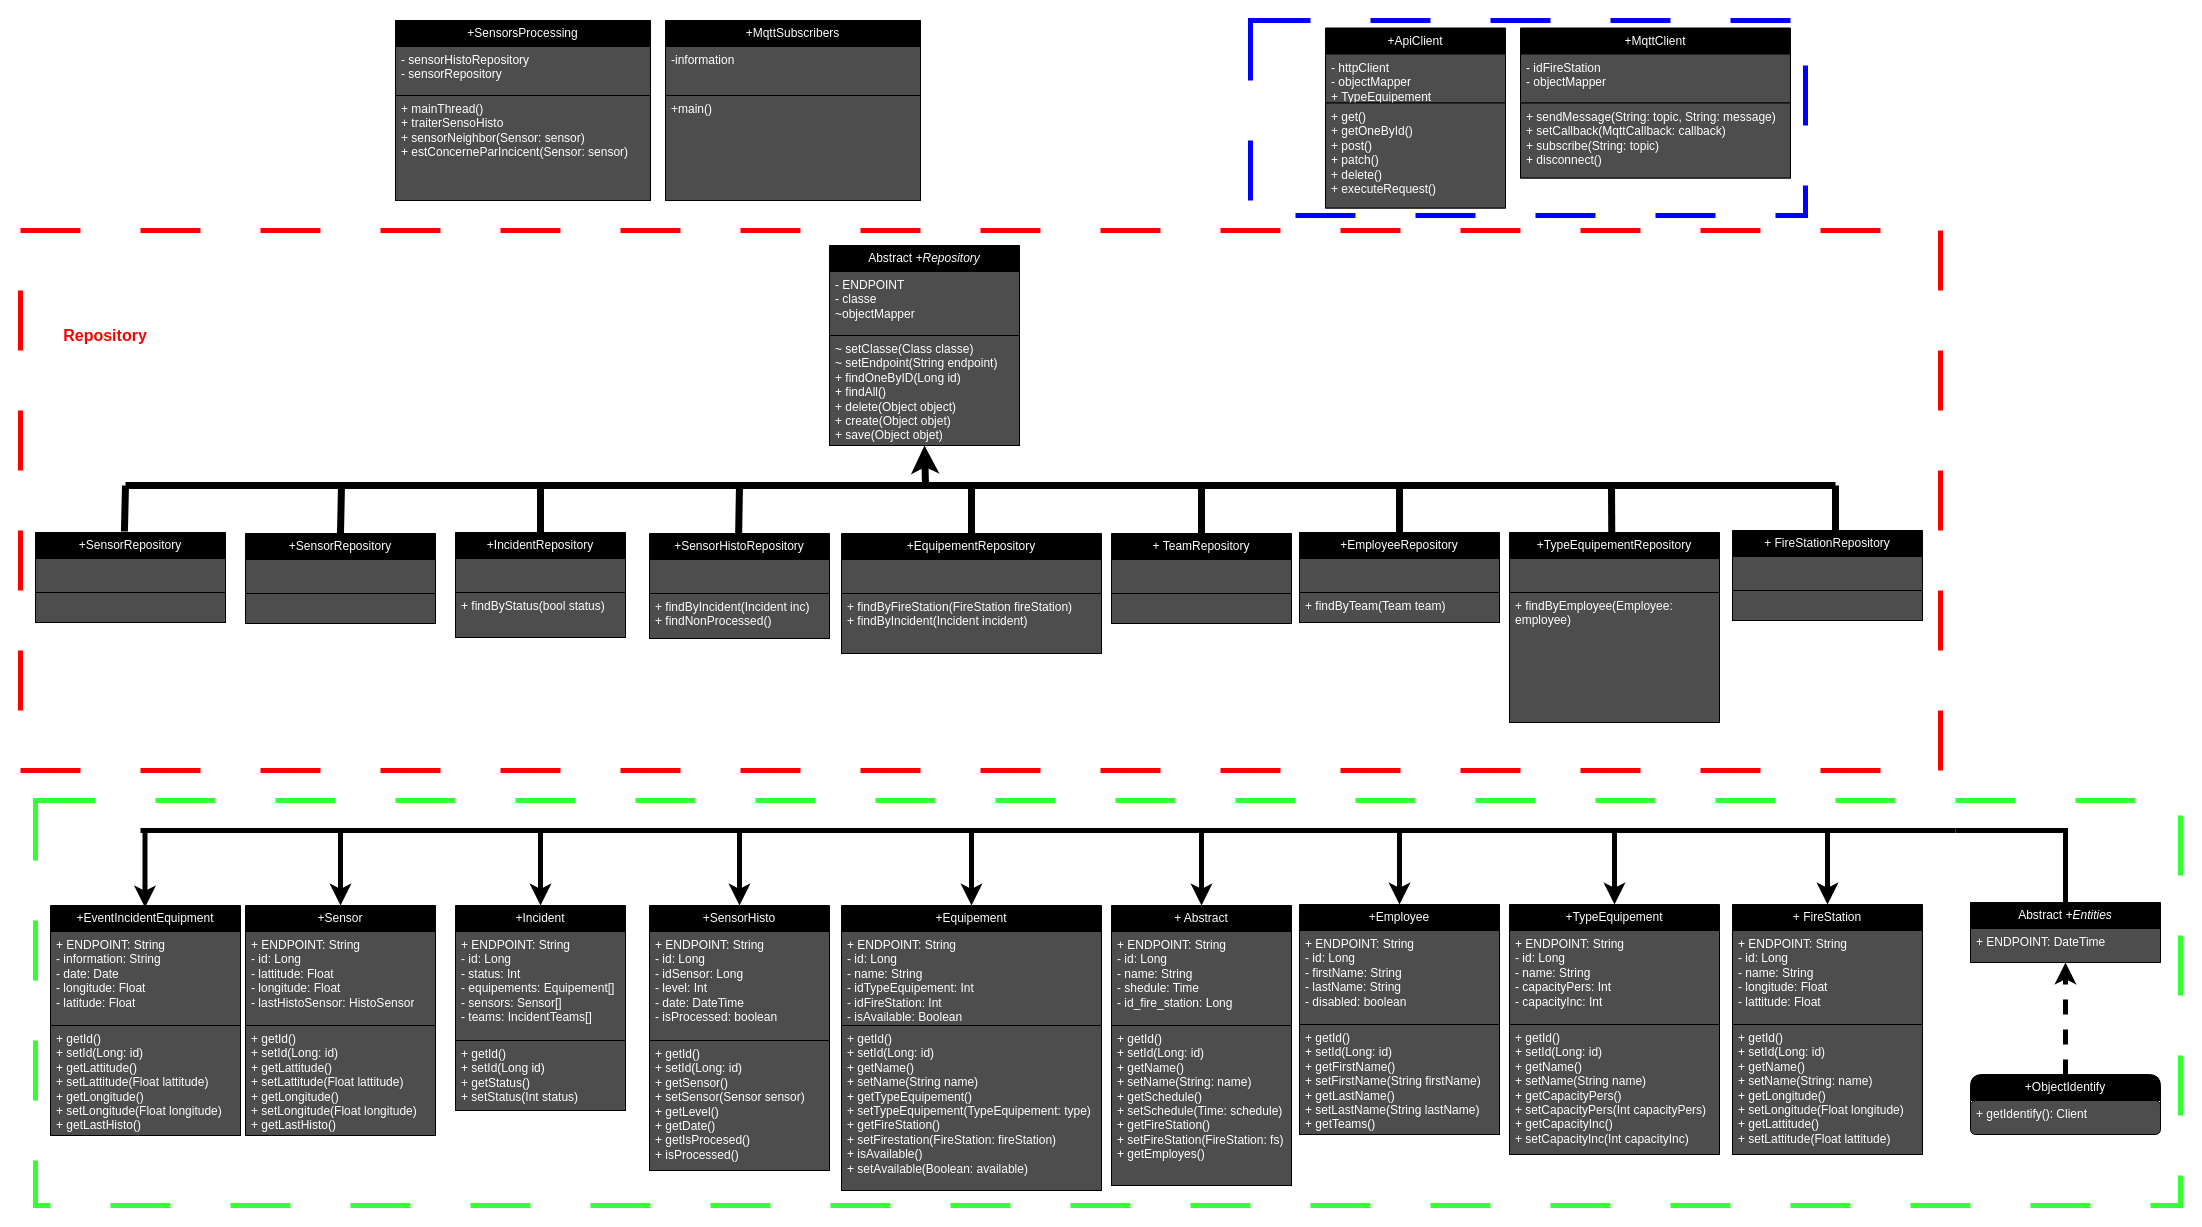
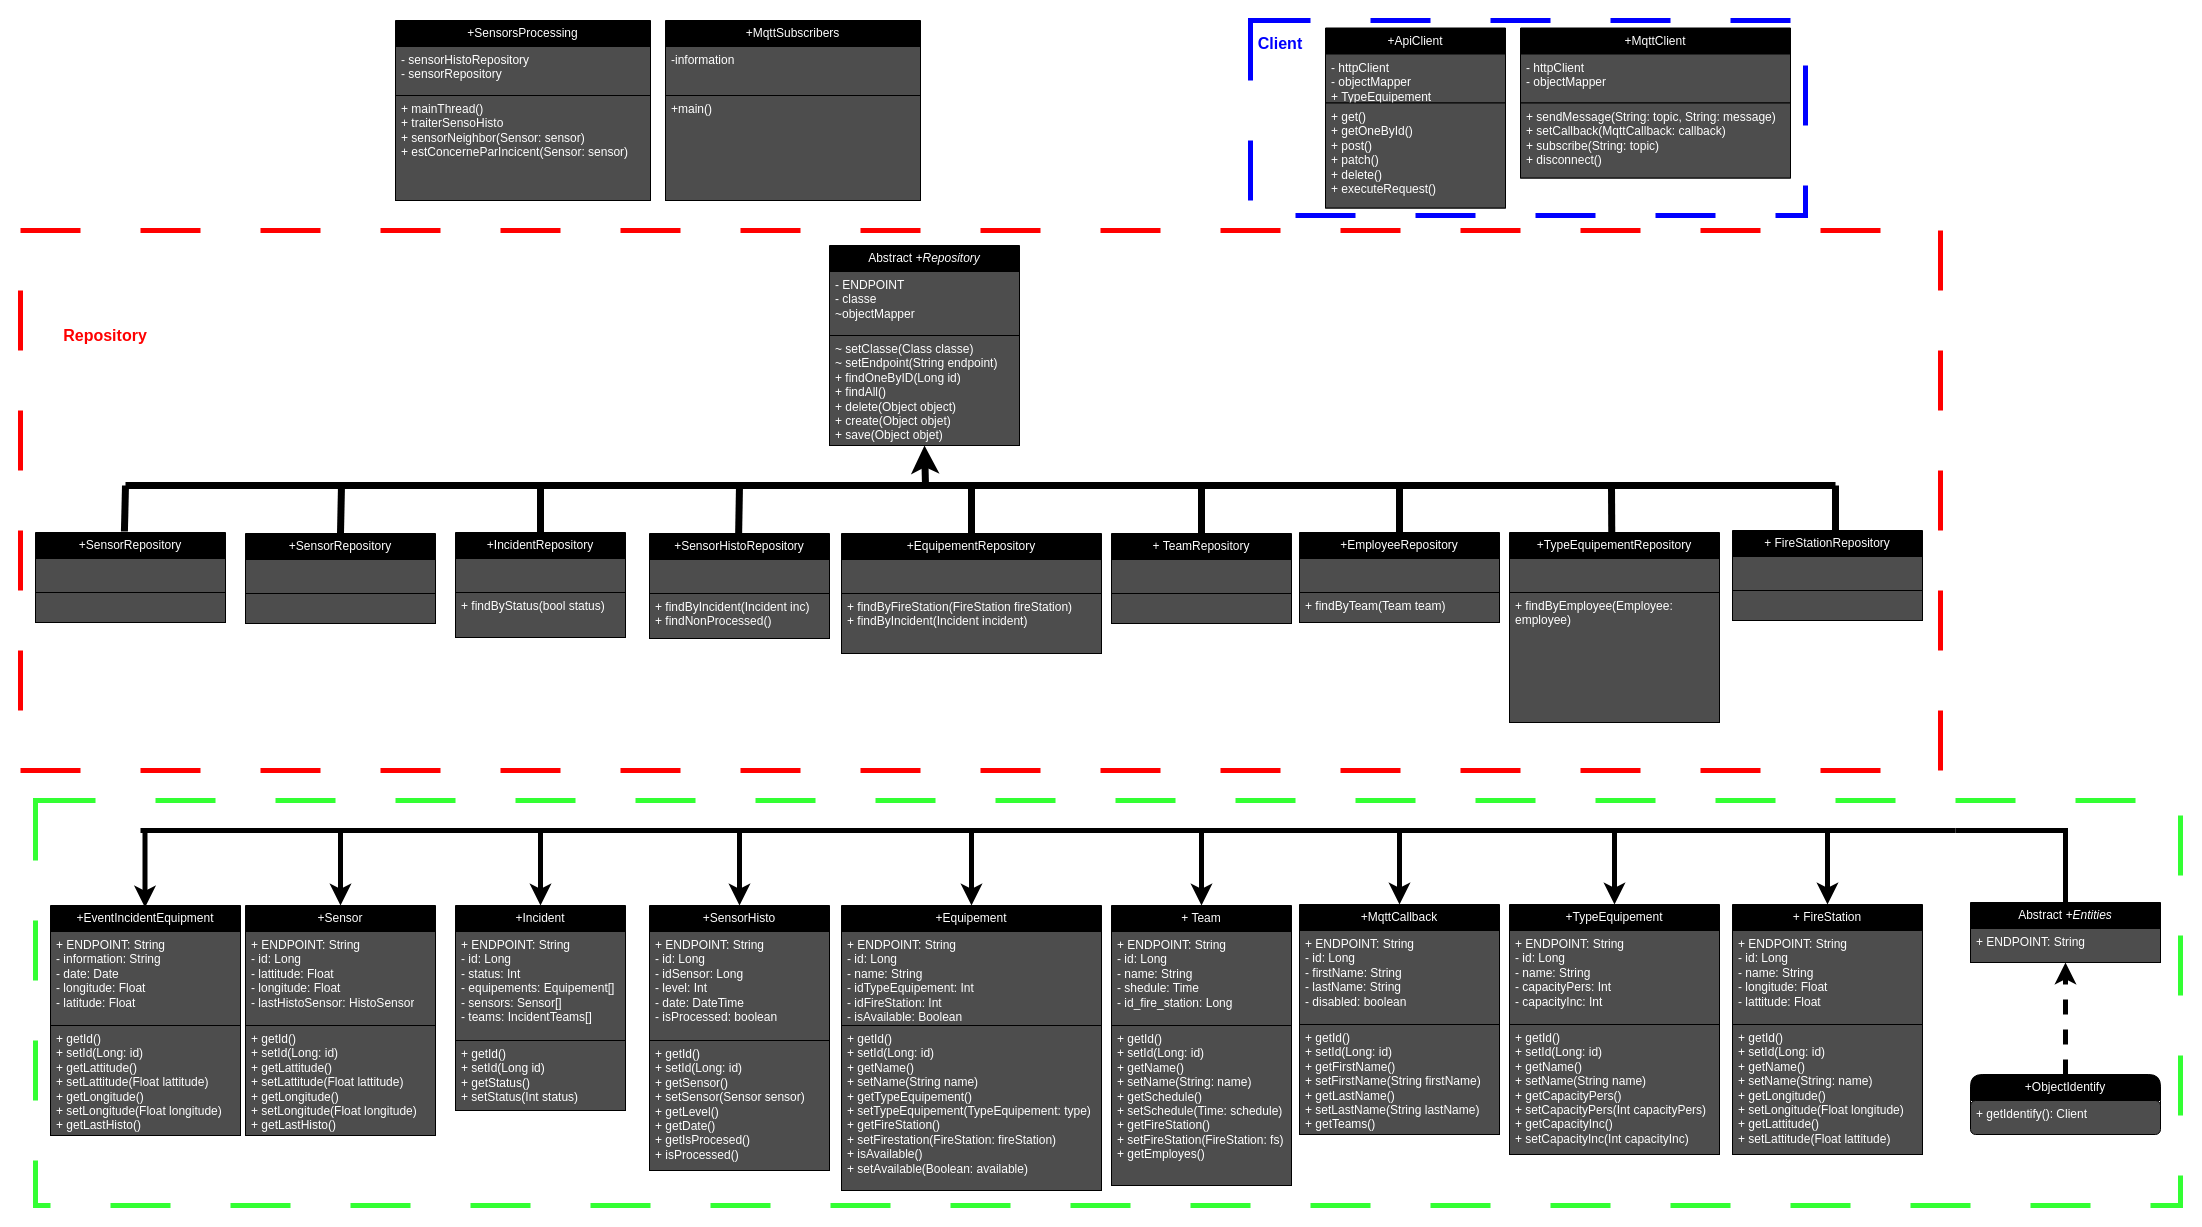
none -> (1281, 43)
(1572, 76) -> (1572, 76)
(1400, 918) -> (1400, 918)
(1202, 919) -> (1202, 919)
(2037, 943) -> (2031, 943)
